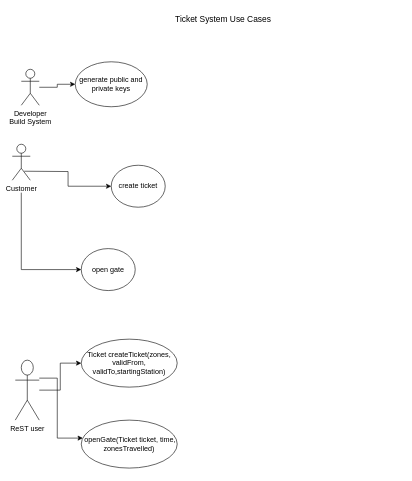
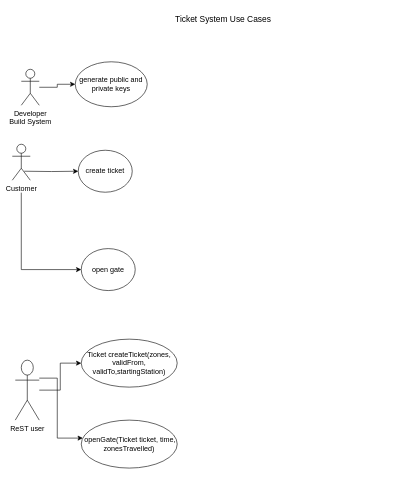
(138, 186) -> (105, 171)
